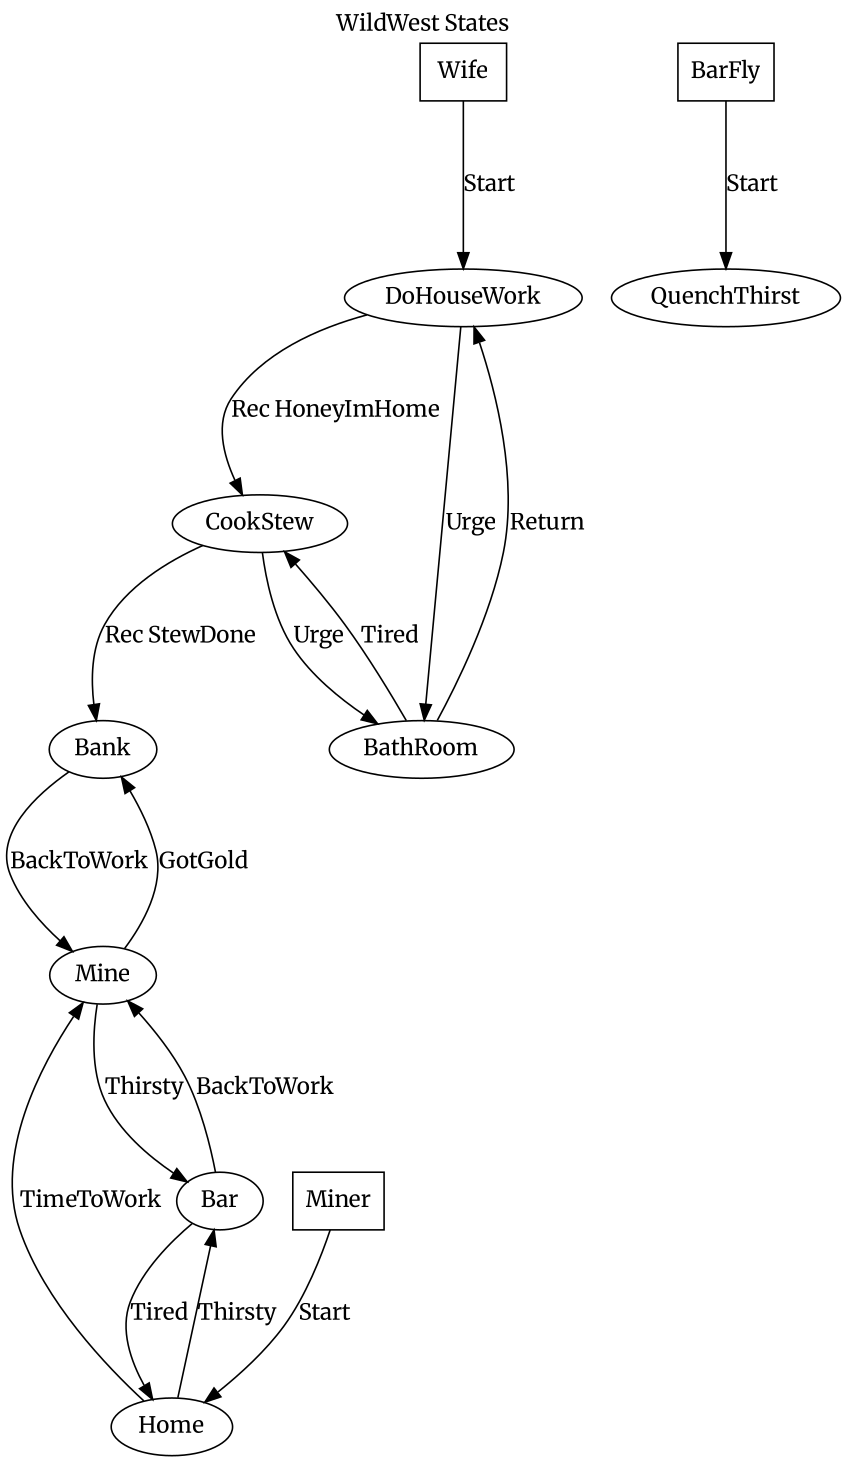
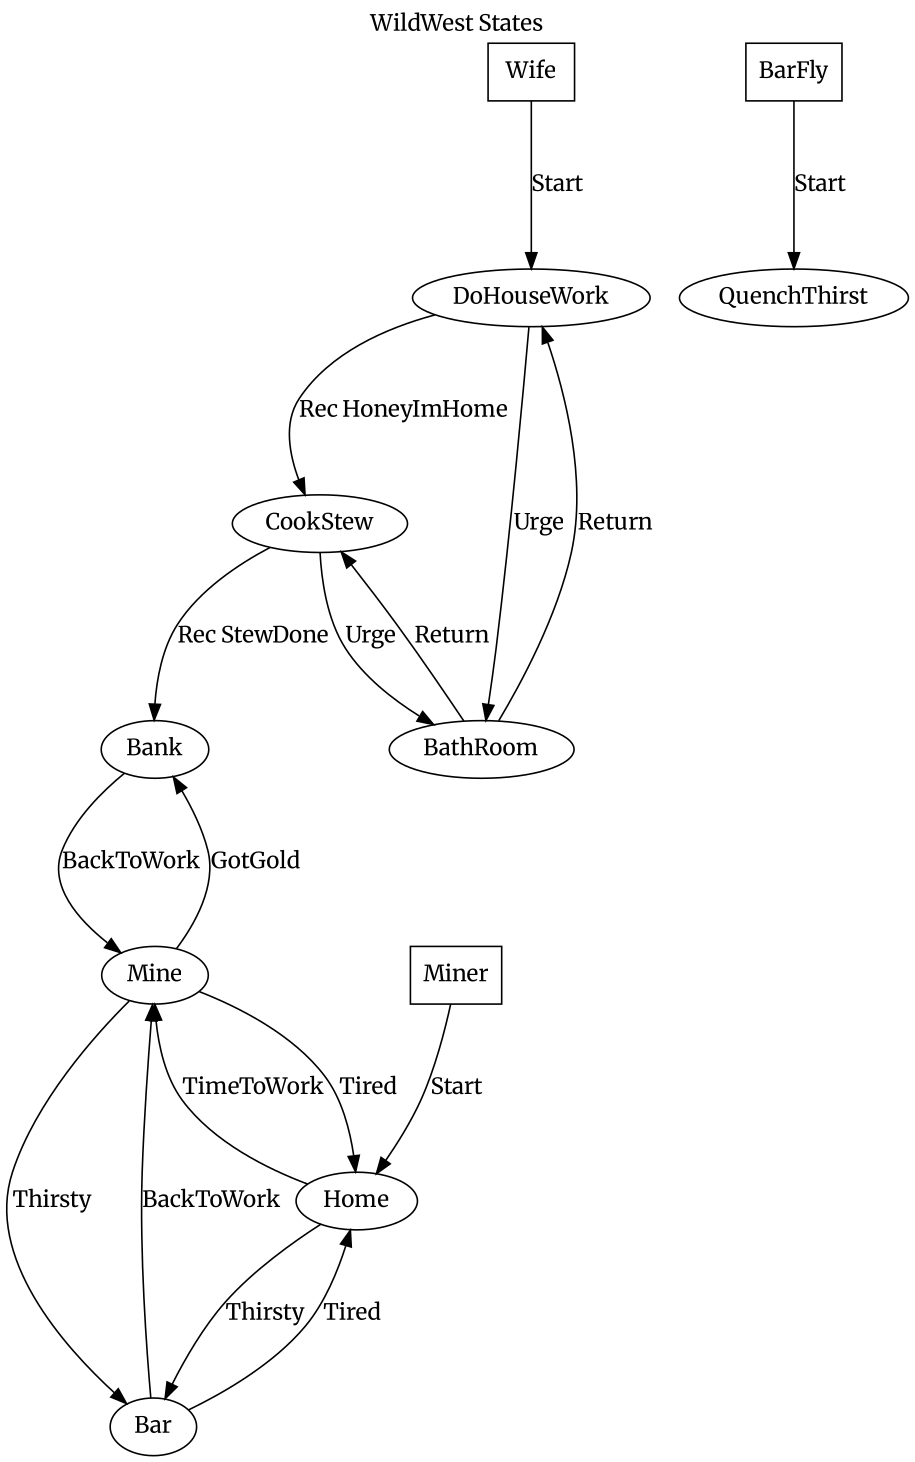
(390, 637) -> (452, 637)
none -> (302, 1051)
